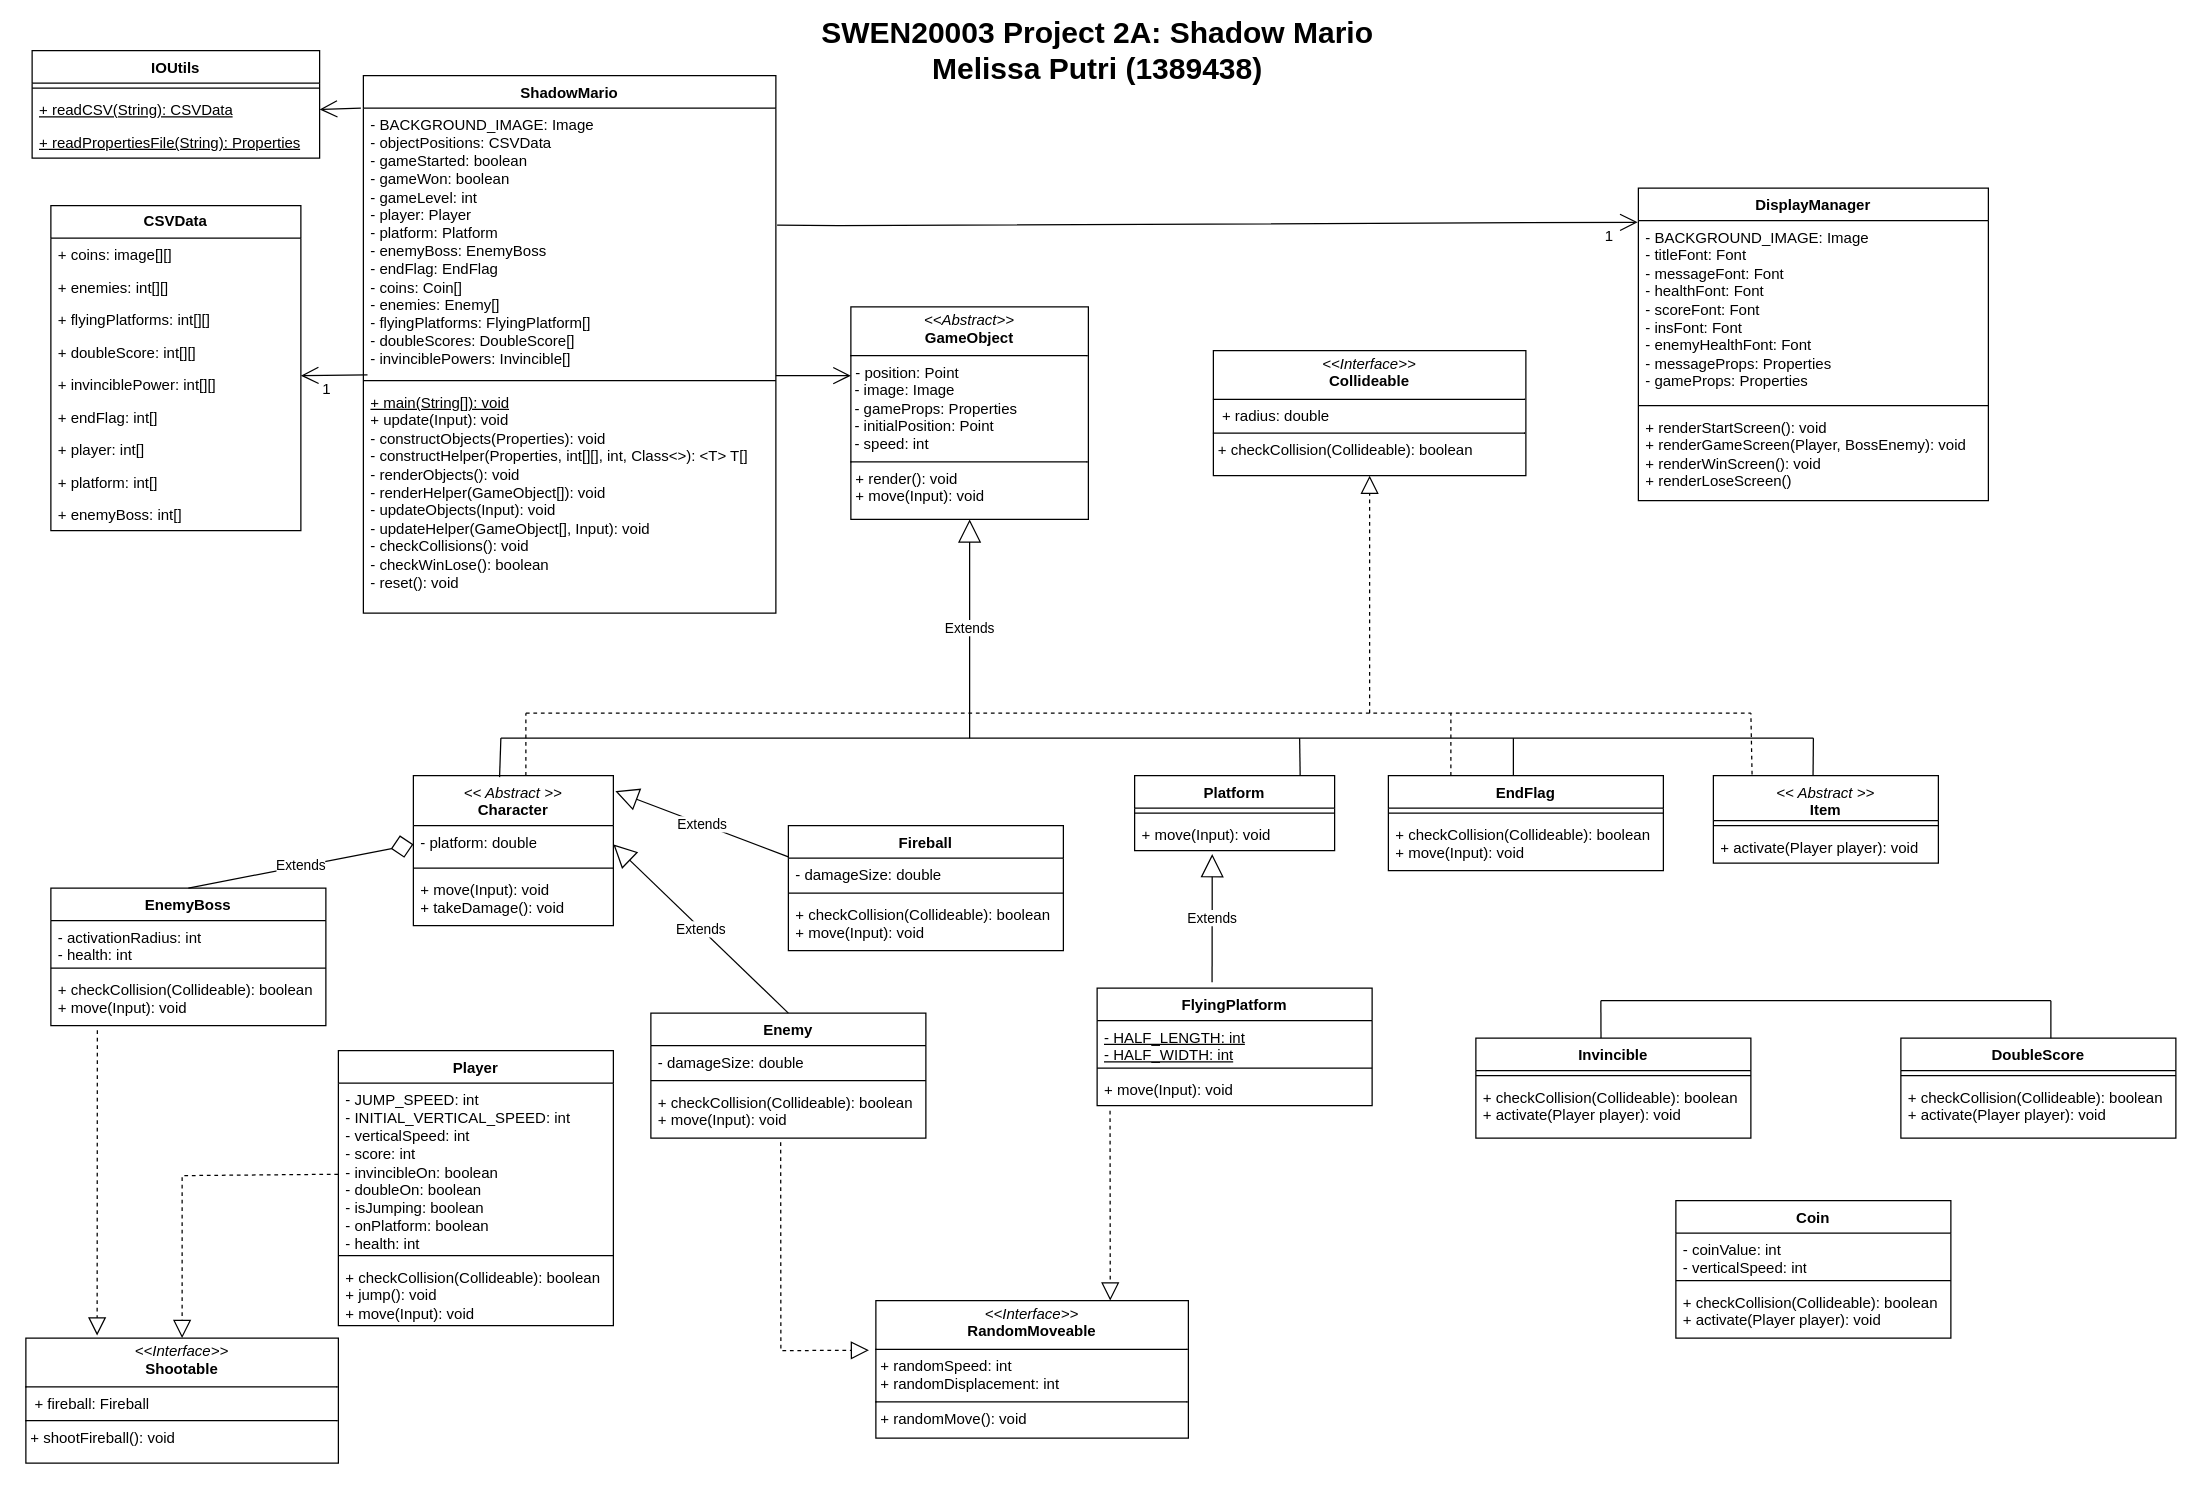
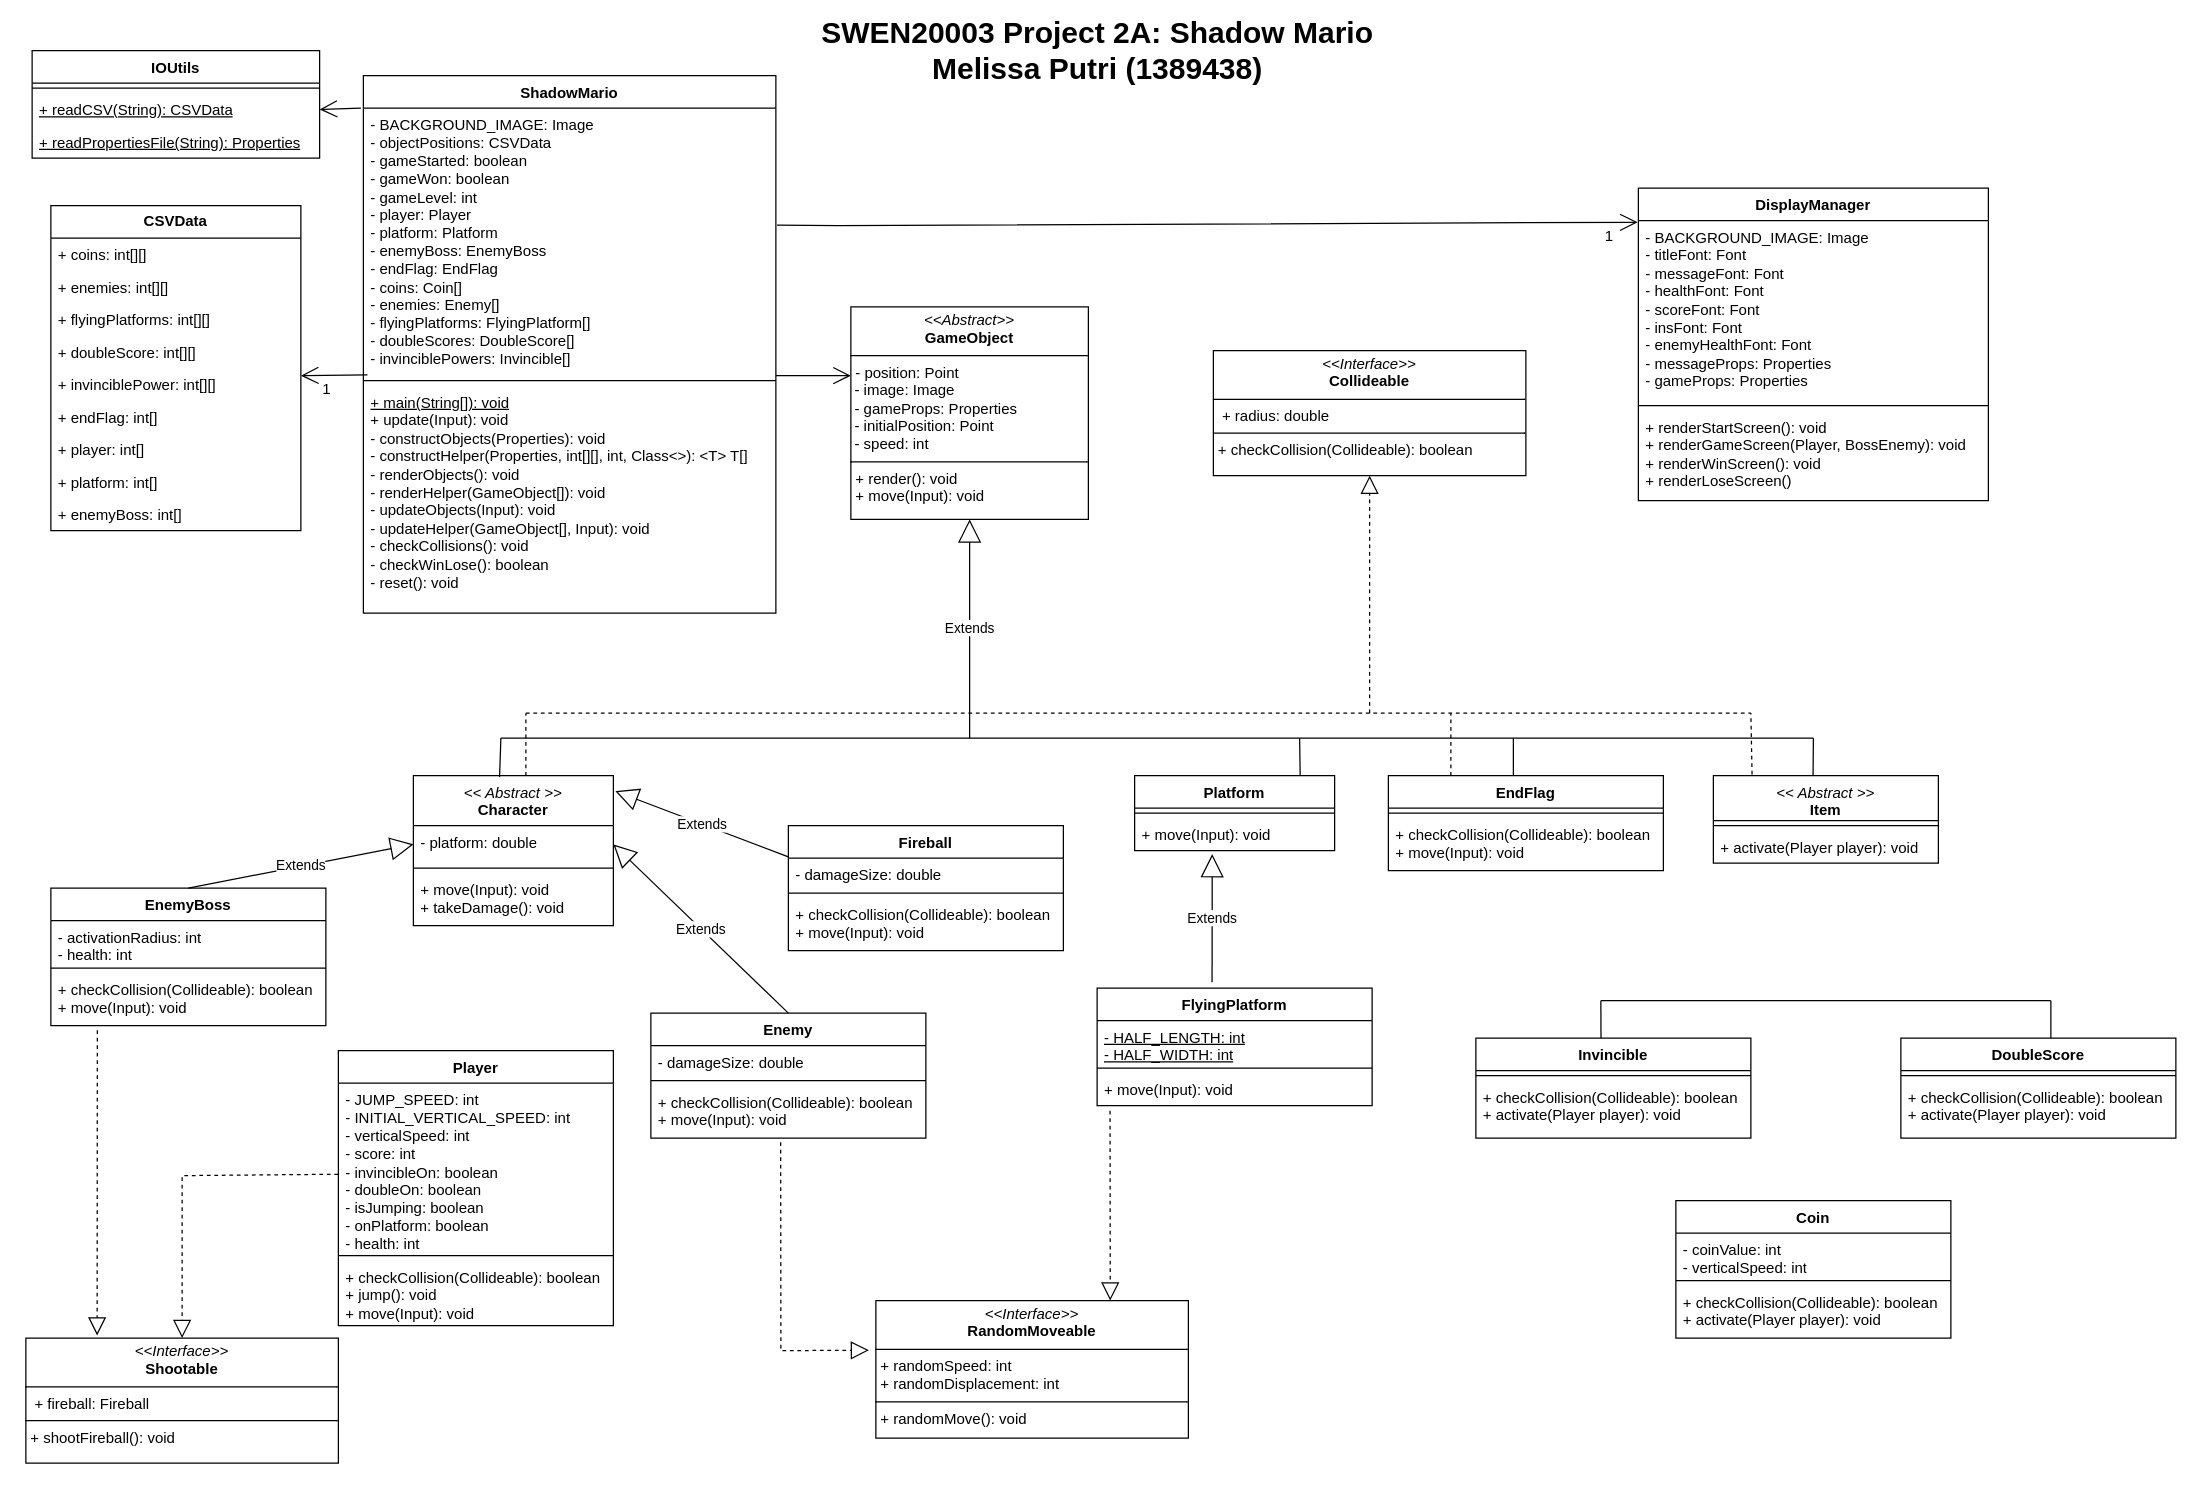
(124, 256) -> (116, 256)
(389, 849) -> (389, 849)
